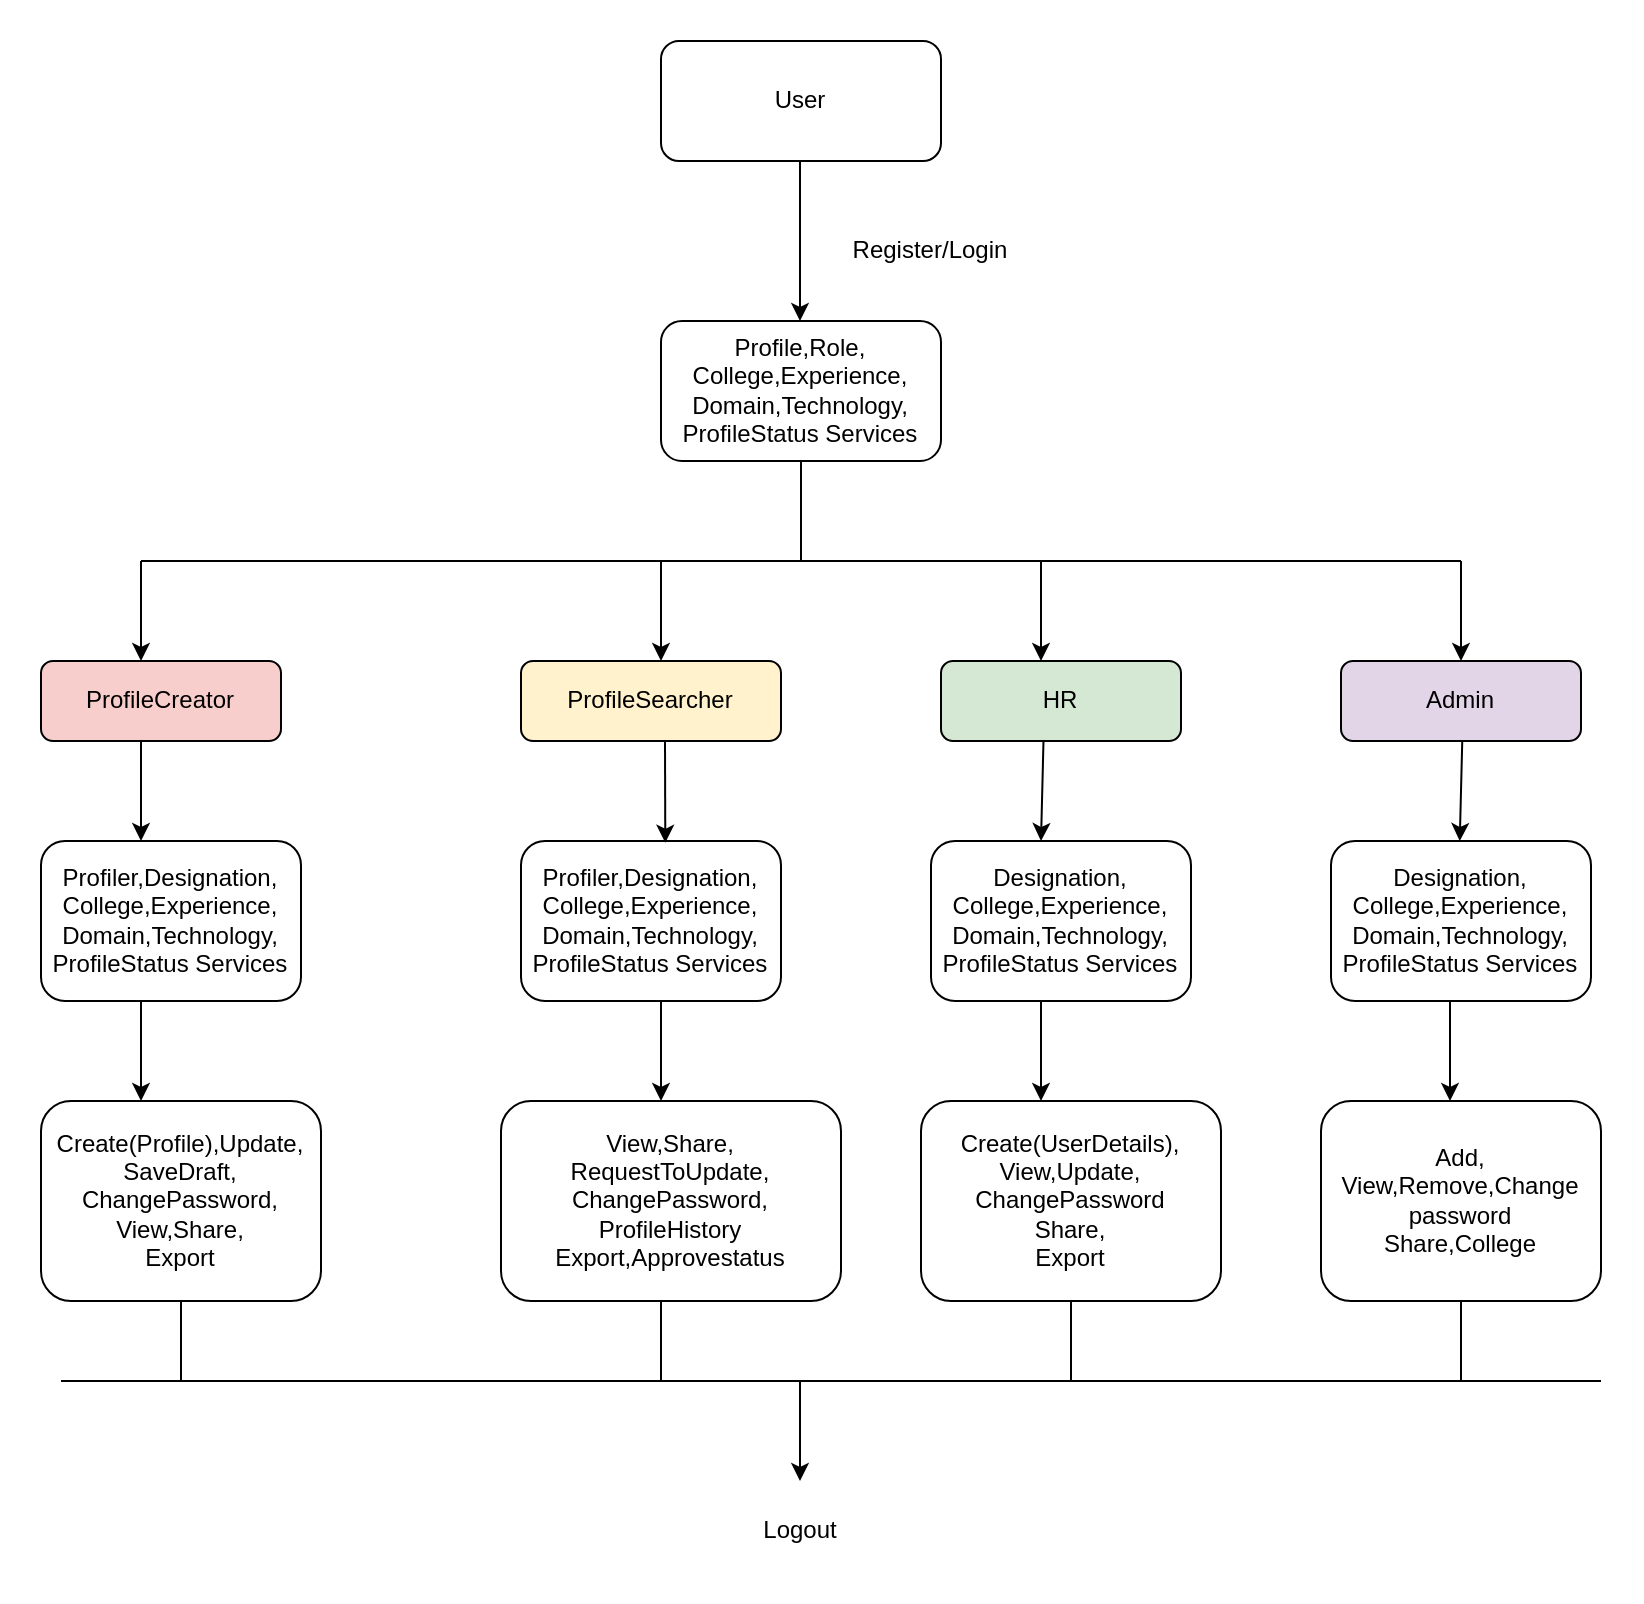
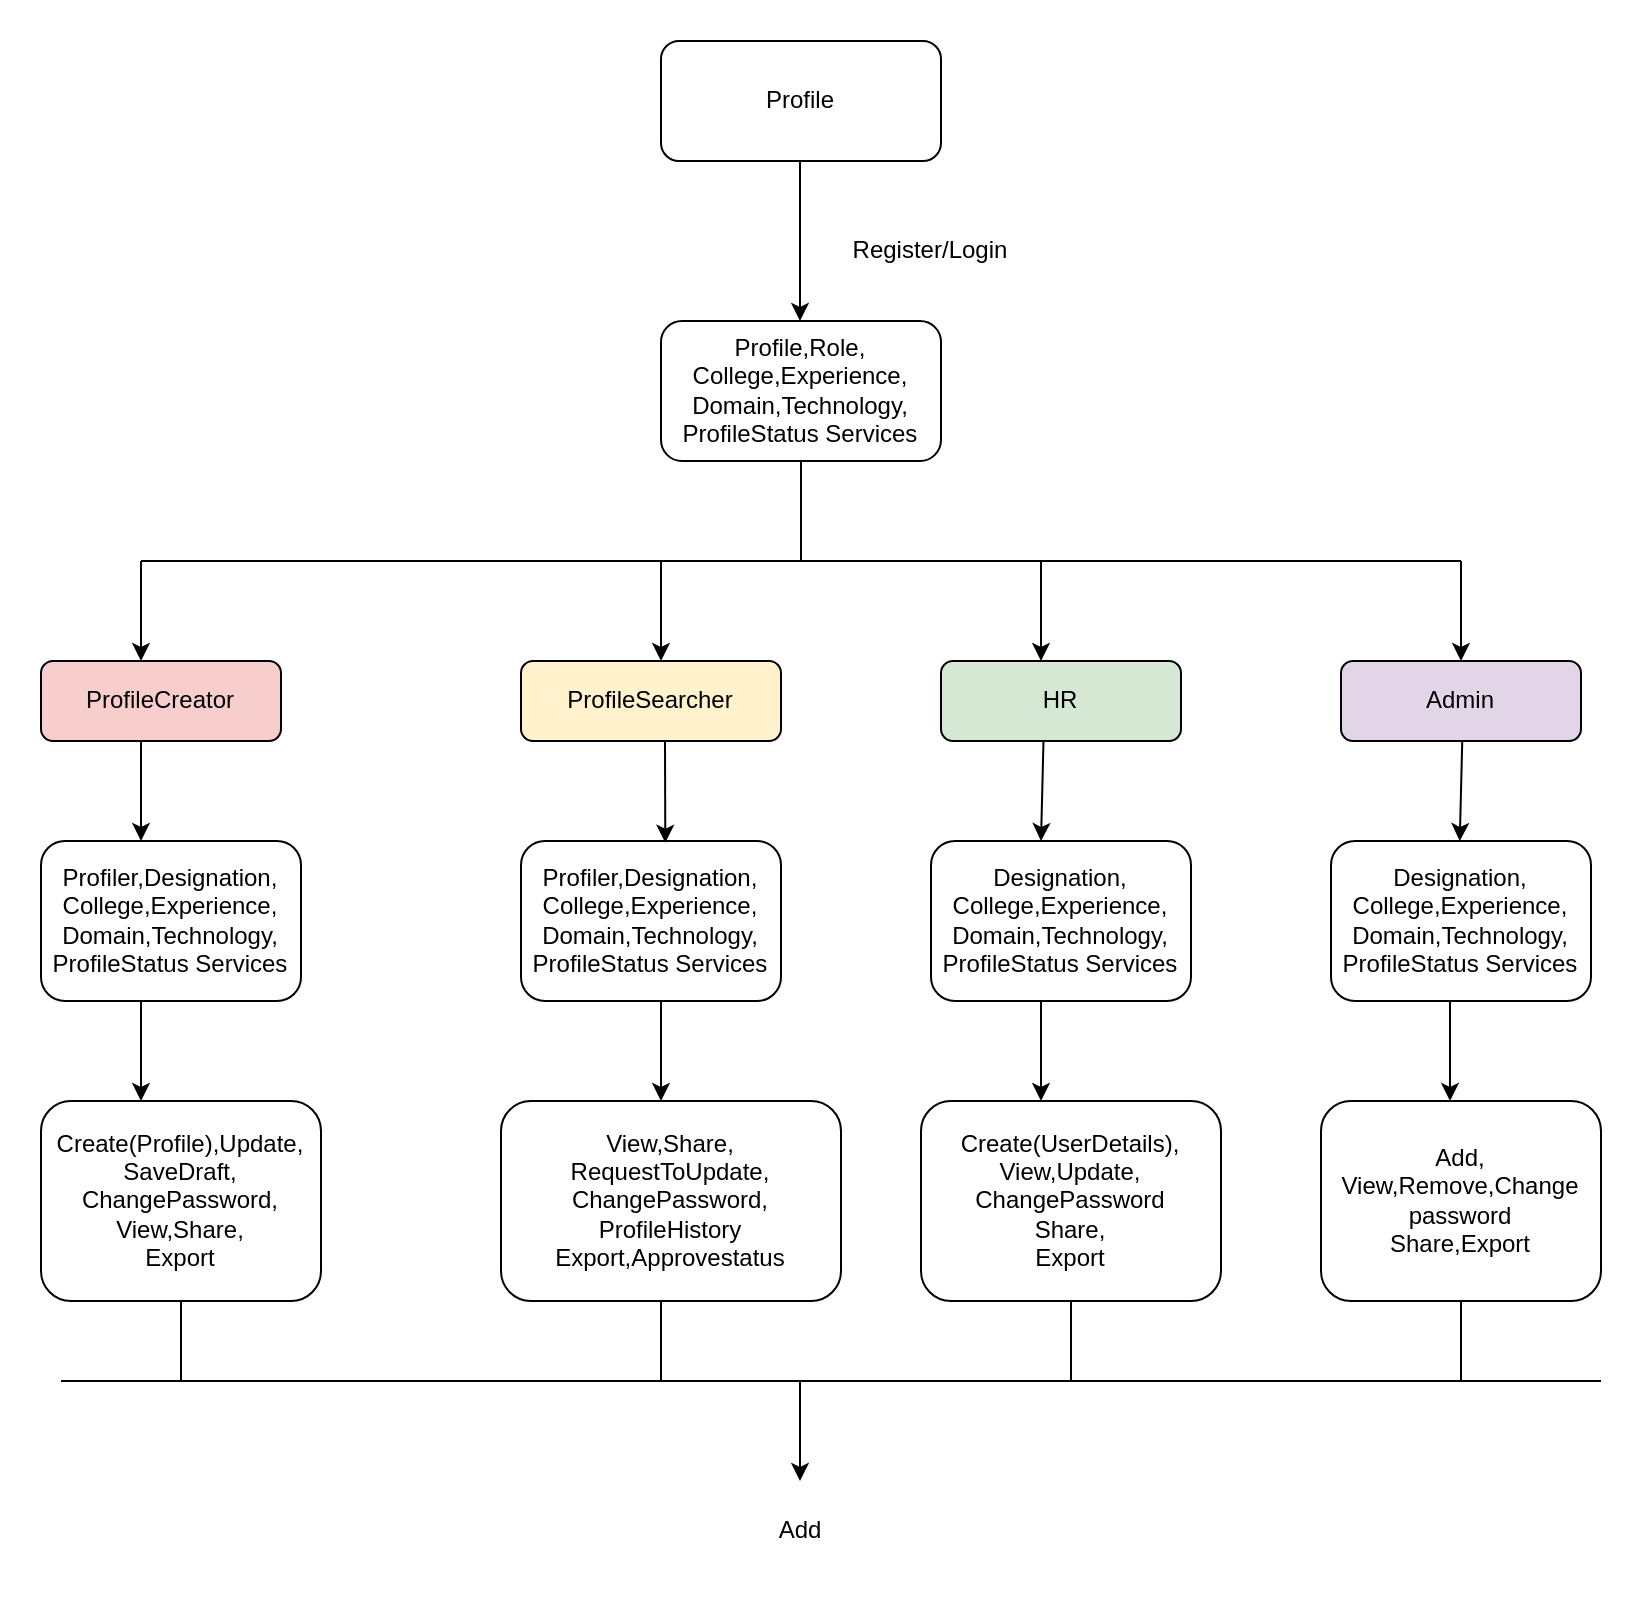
(801, 101) -> (801, 101)
(1461, 1201) -> (1461, 1201)
(801, 1531) -> (801, 1531)
